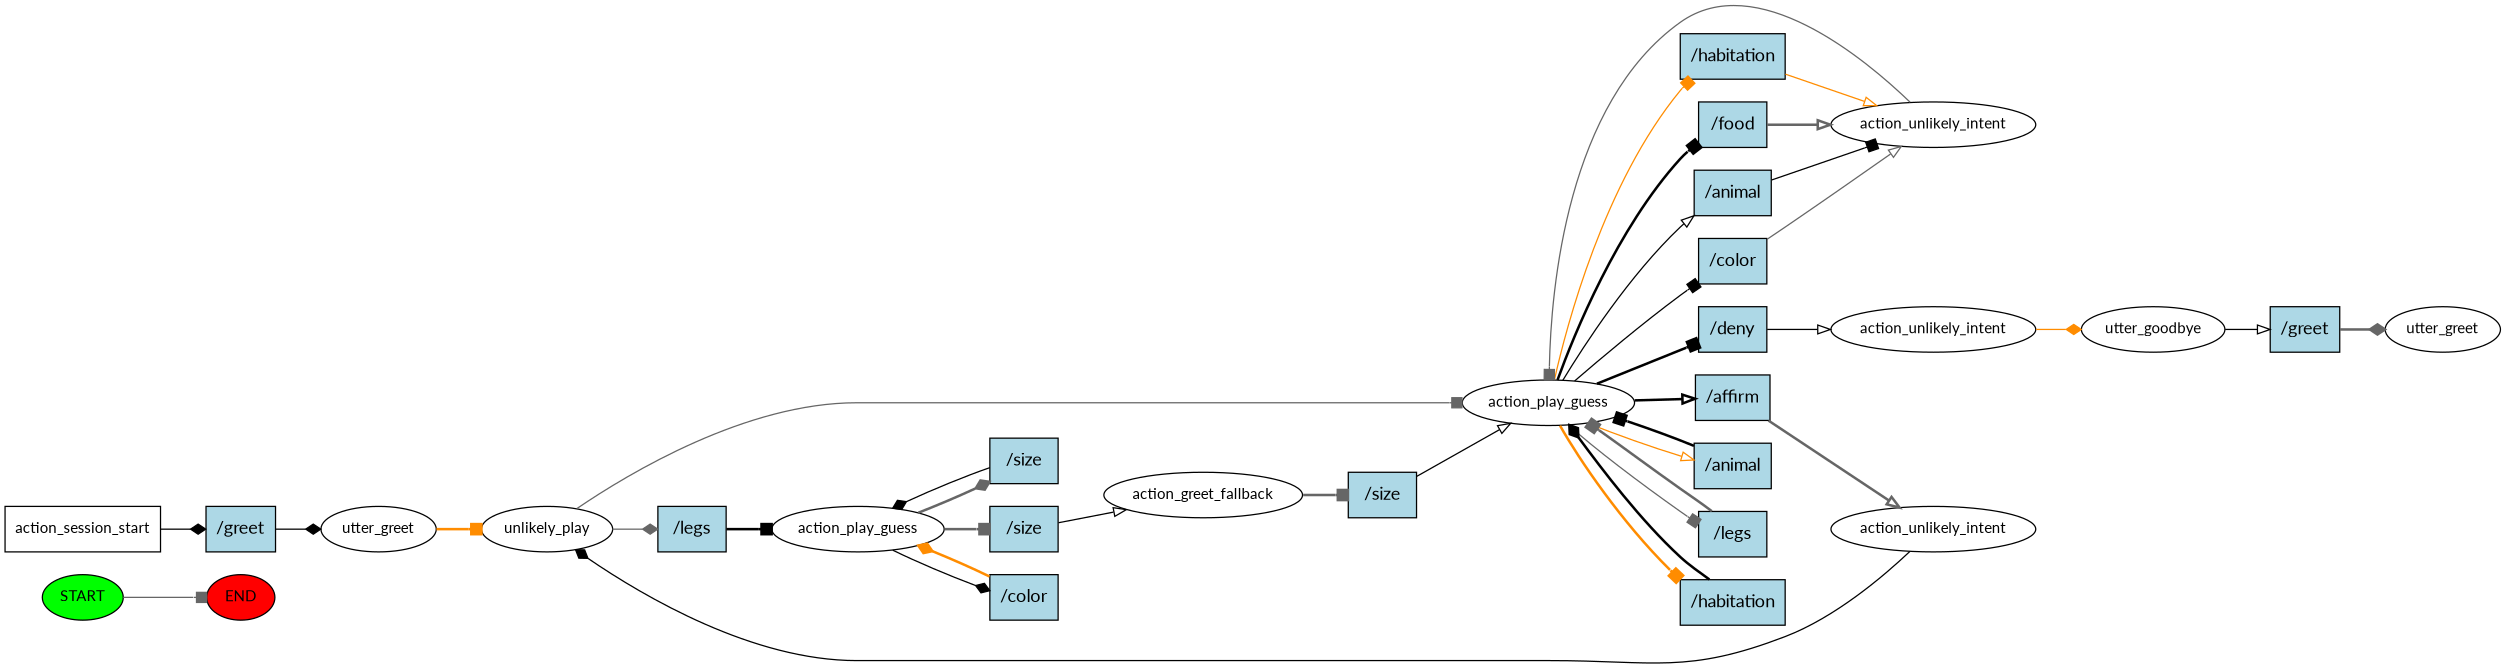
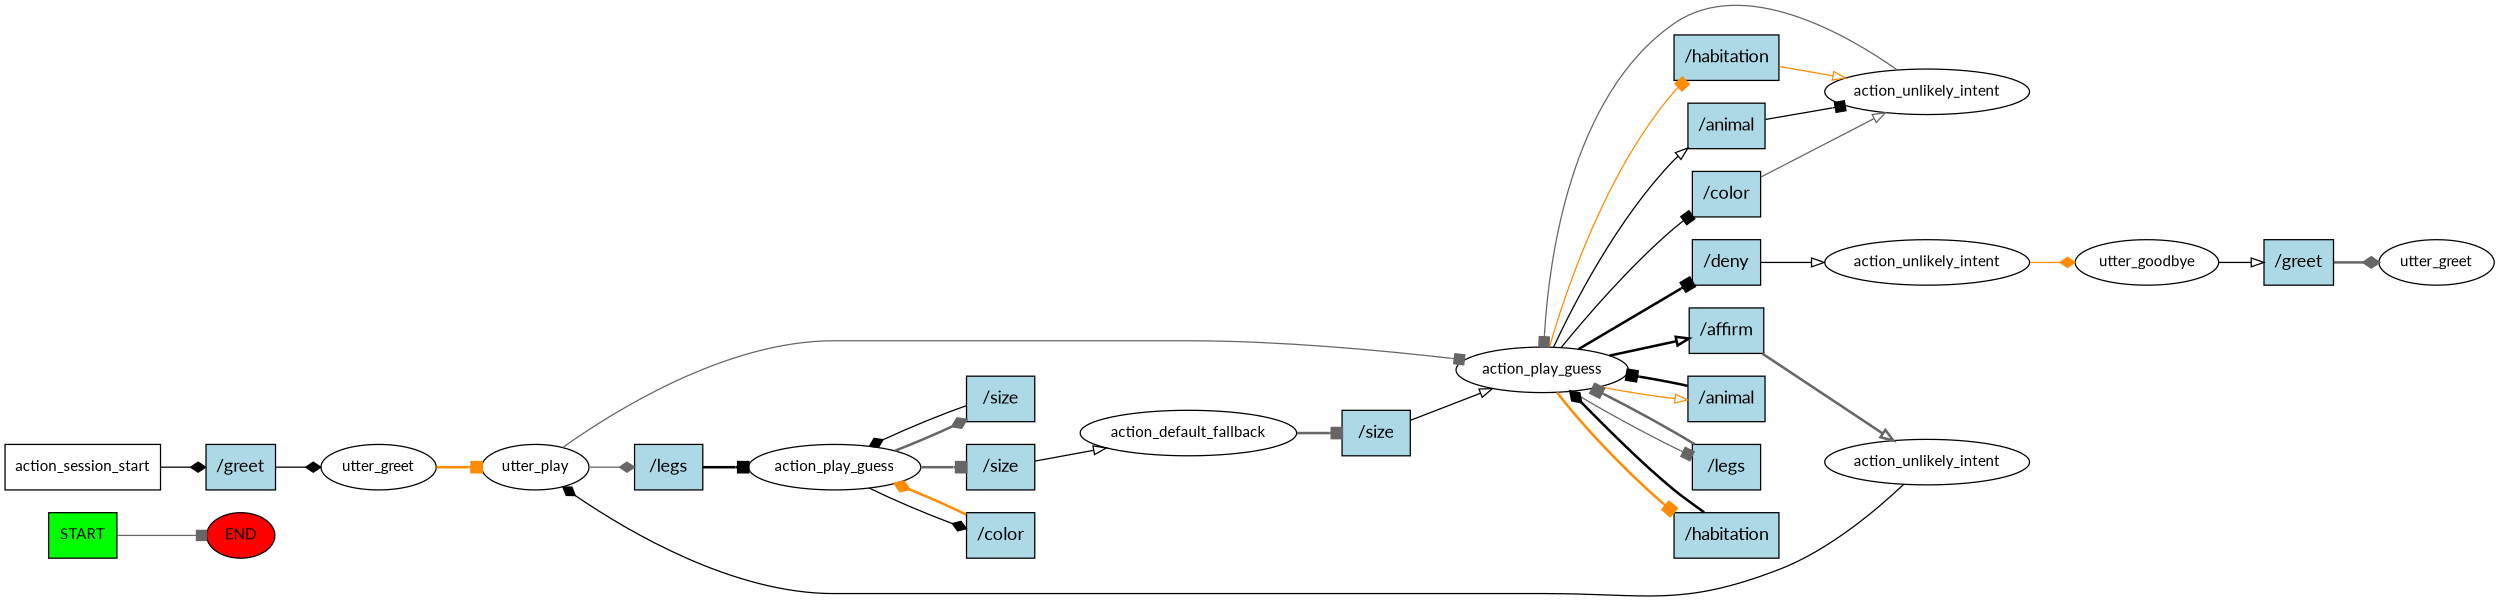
(1733, 125) -> none
(1203, 495) -> (1188, 433)
(547, 529) -> (535, 467)
(83, 597) -> (83, 535)
